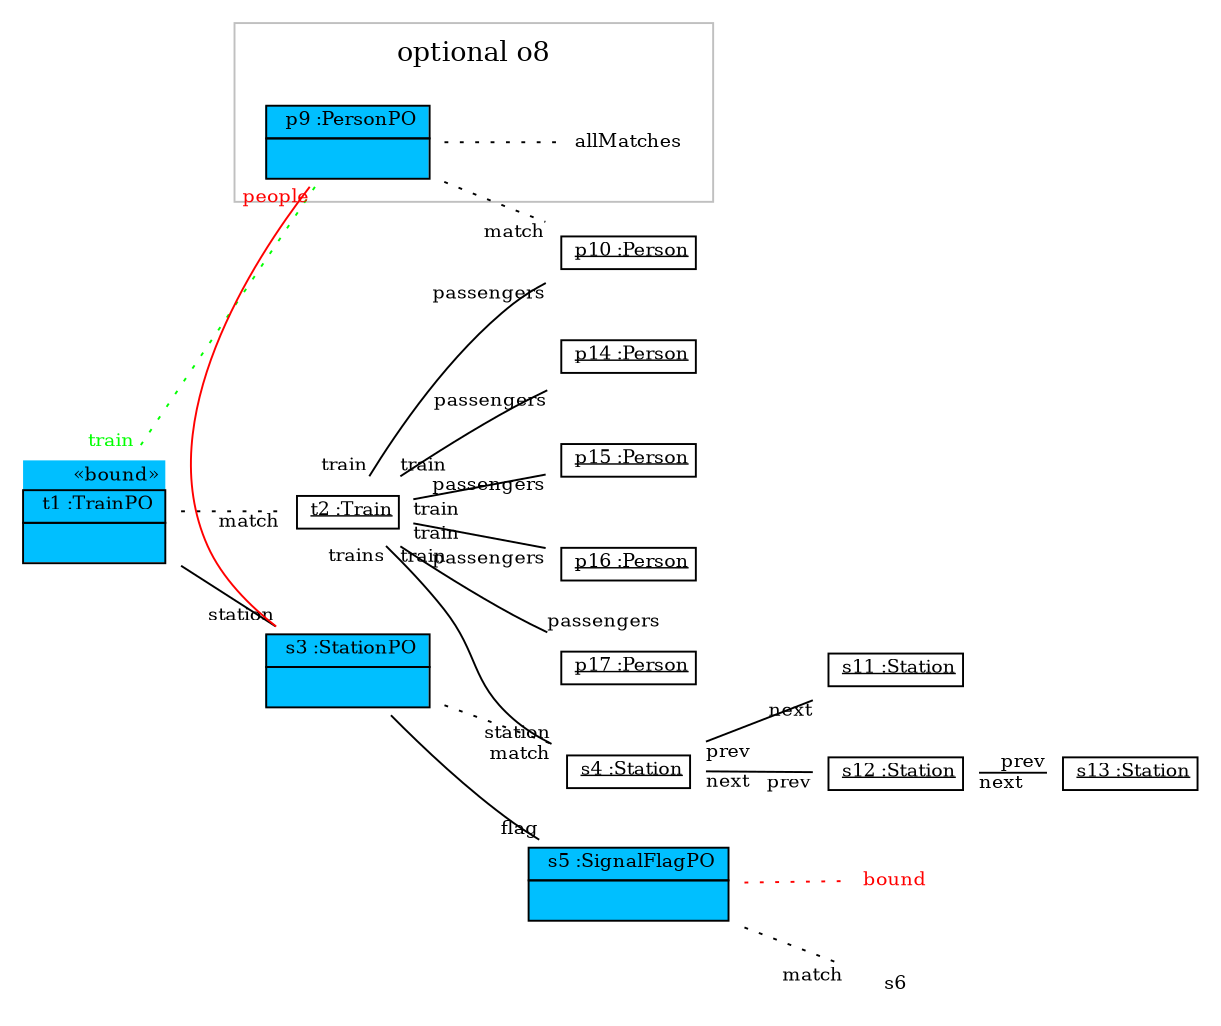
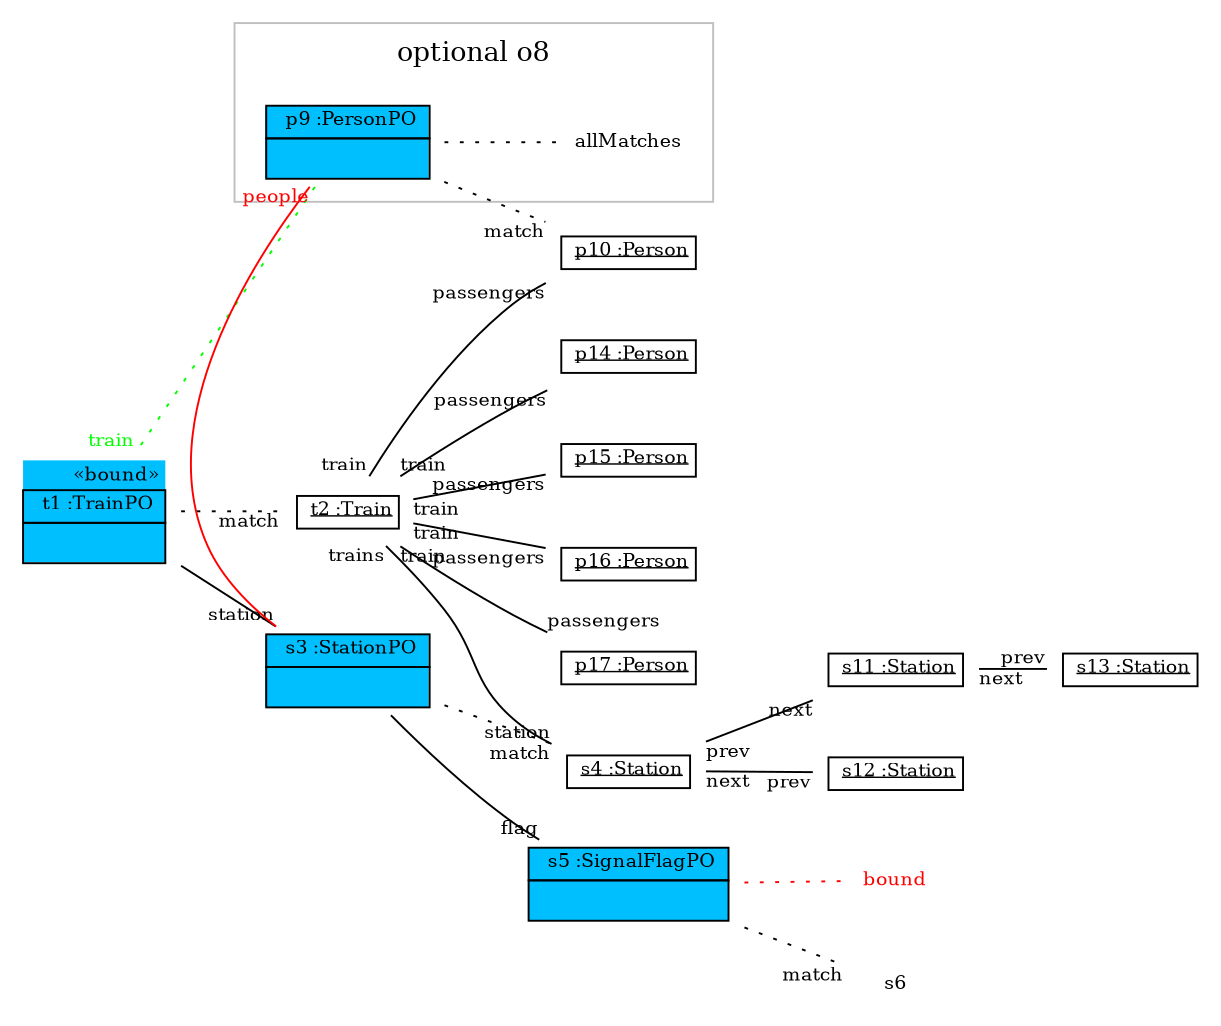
(1013, 773) -> (1013, 669)
